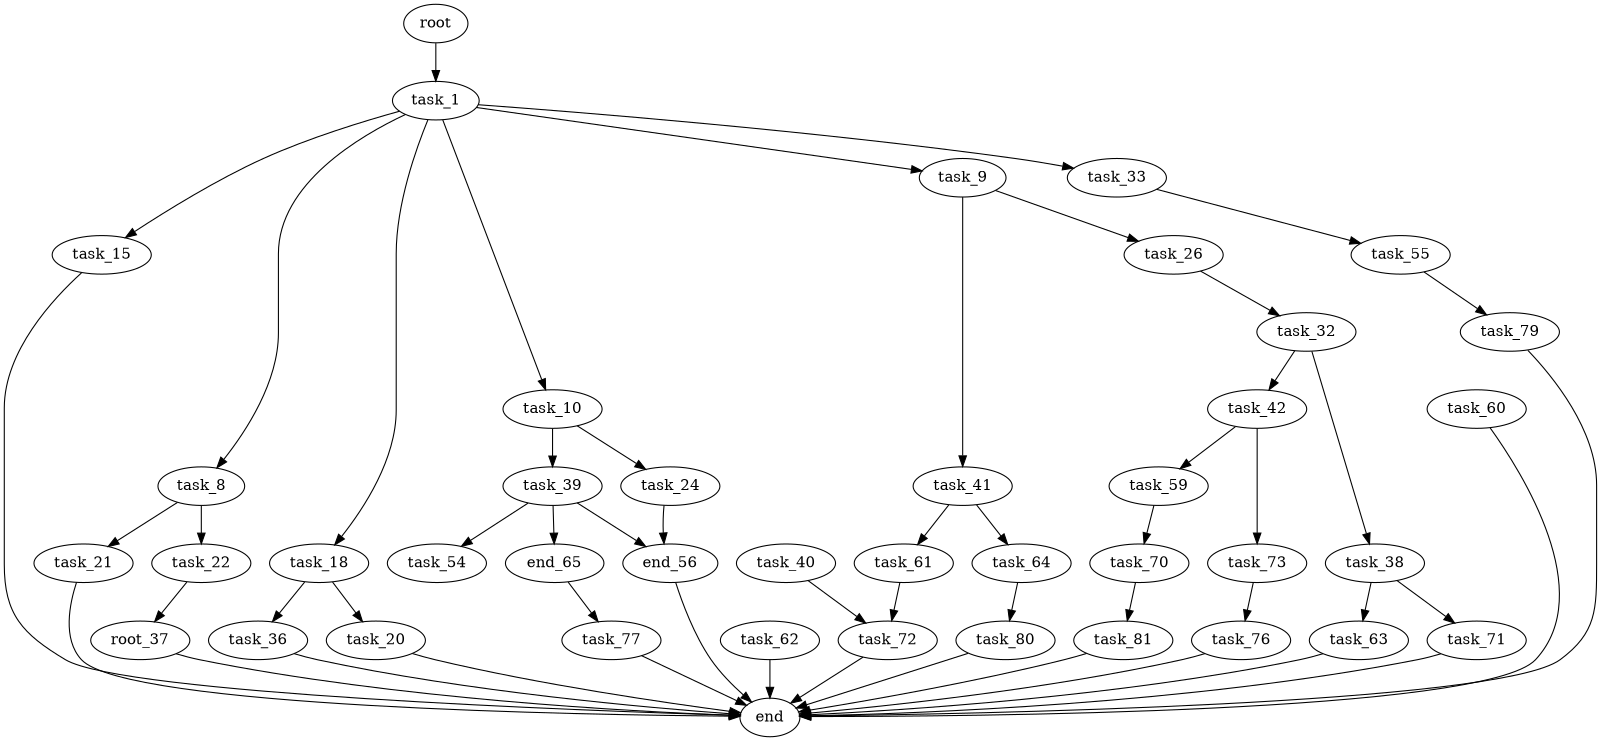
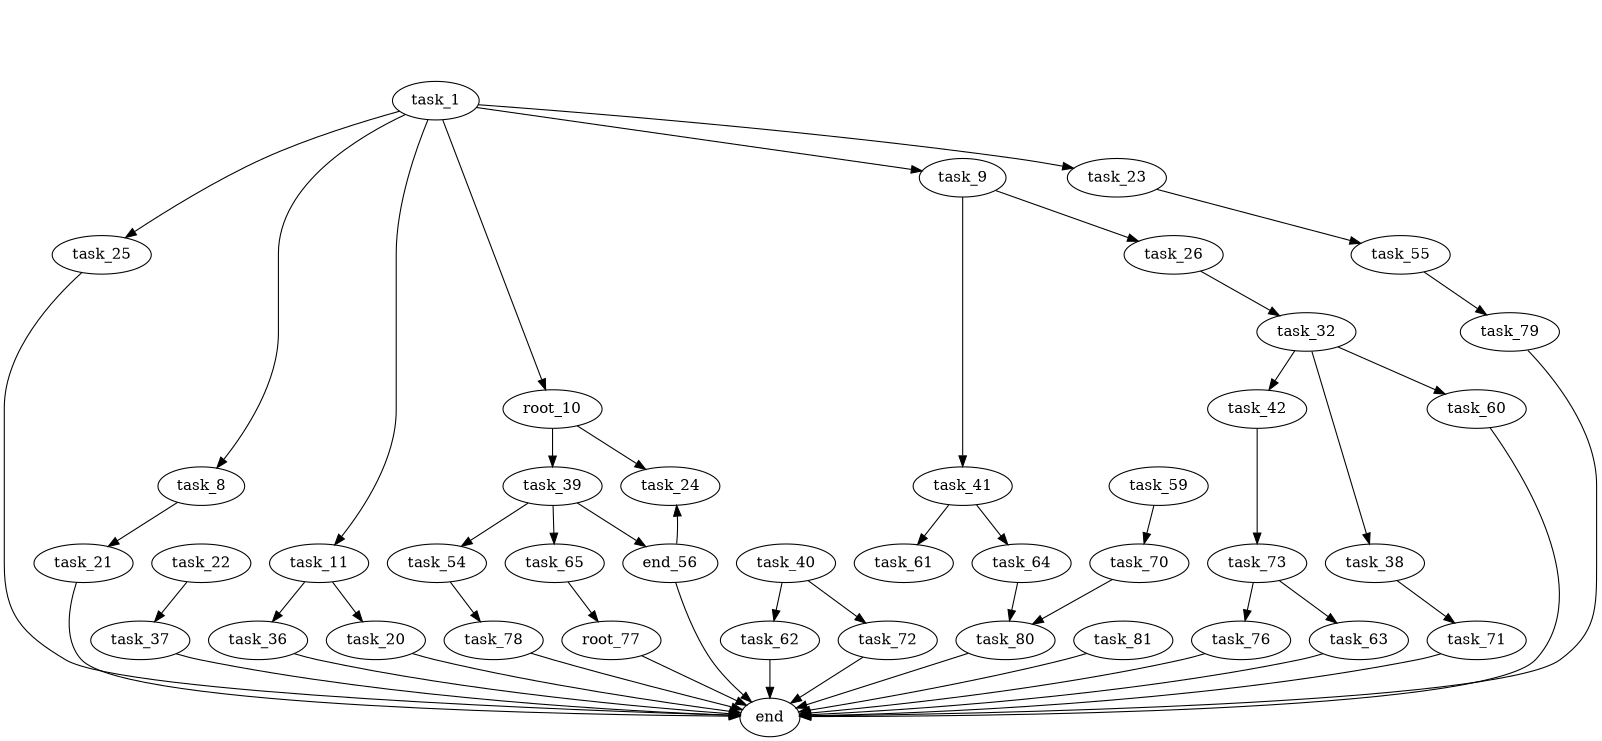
(436, 24) -> none
(1117, 178) -> (1117, 178)
(102, 255) -> (102, 255)
none -> (1387, 368)
(553, 409) -> (553, 409)
(1212, 444) -> none
(201, 519) -> none
(663, 519) -> (678, 530)
(319, 563) -> (319, 563)
(555, 563) -> (555, 563)
none -> (779, 596)
(897, 596) -> none
(1133, 596) -> (1077, 599)
(1368, 596) -> (1304, 599)
(140, 640) -> (140, 640)
none -> (494, 640)
(611, 640) -> (611, 640)
